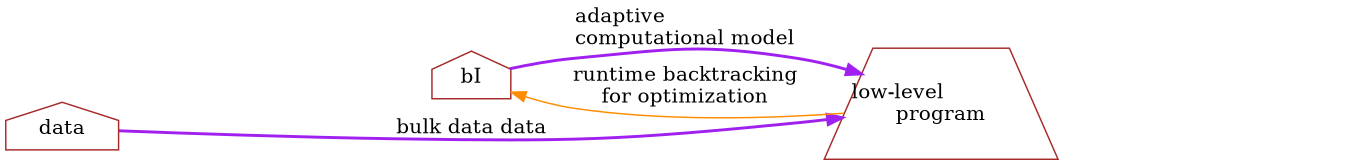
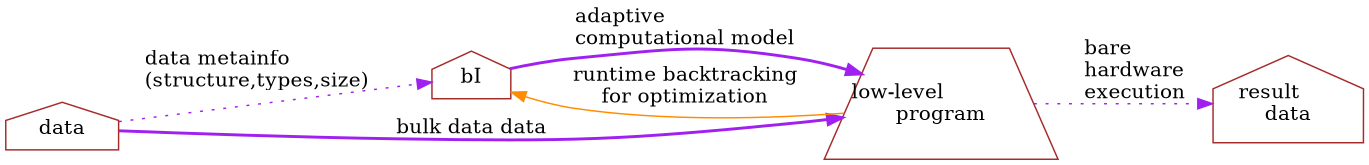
none -> (268, 103)
none -> (1288, 104)
